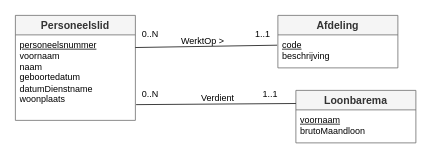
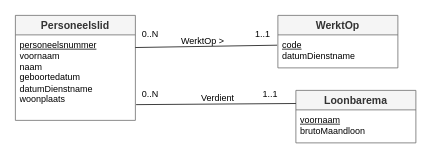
(338, 26) -> (338, 26)
(310, 51) -> (319, 51)
